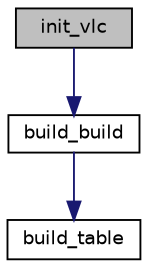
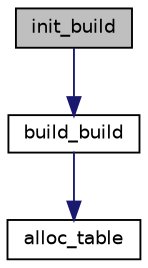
(74, 28) -> (74, 28)
(74, 240) -> (74, 240)
